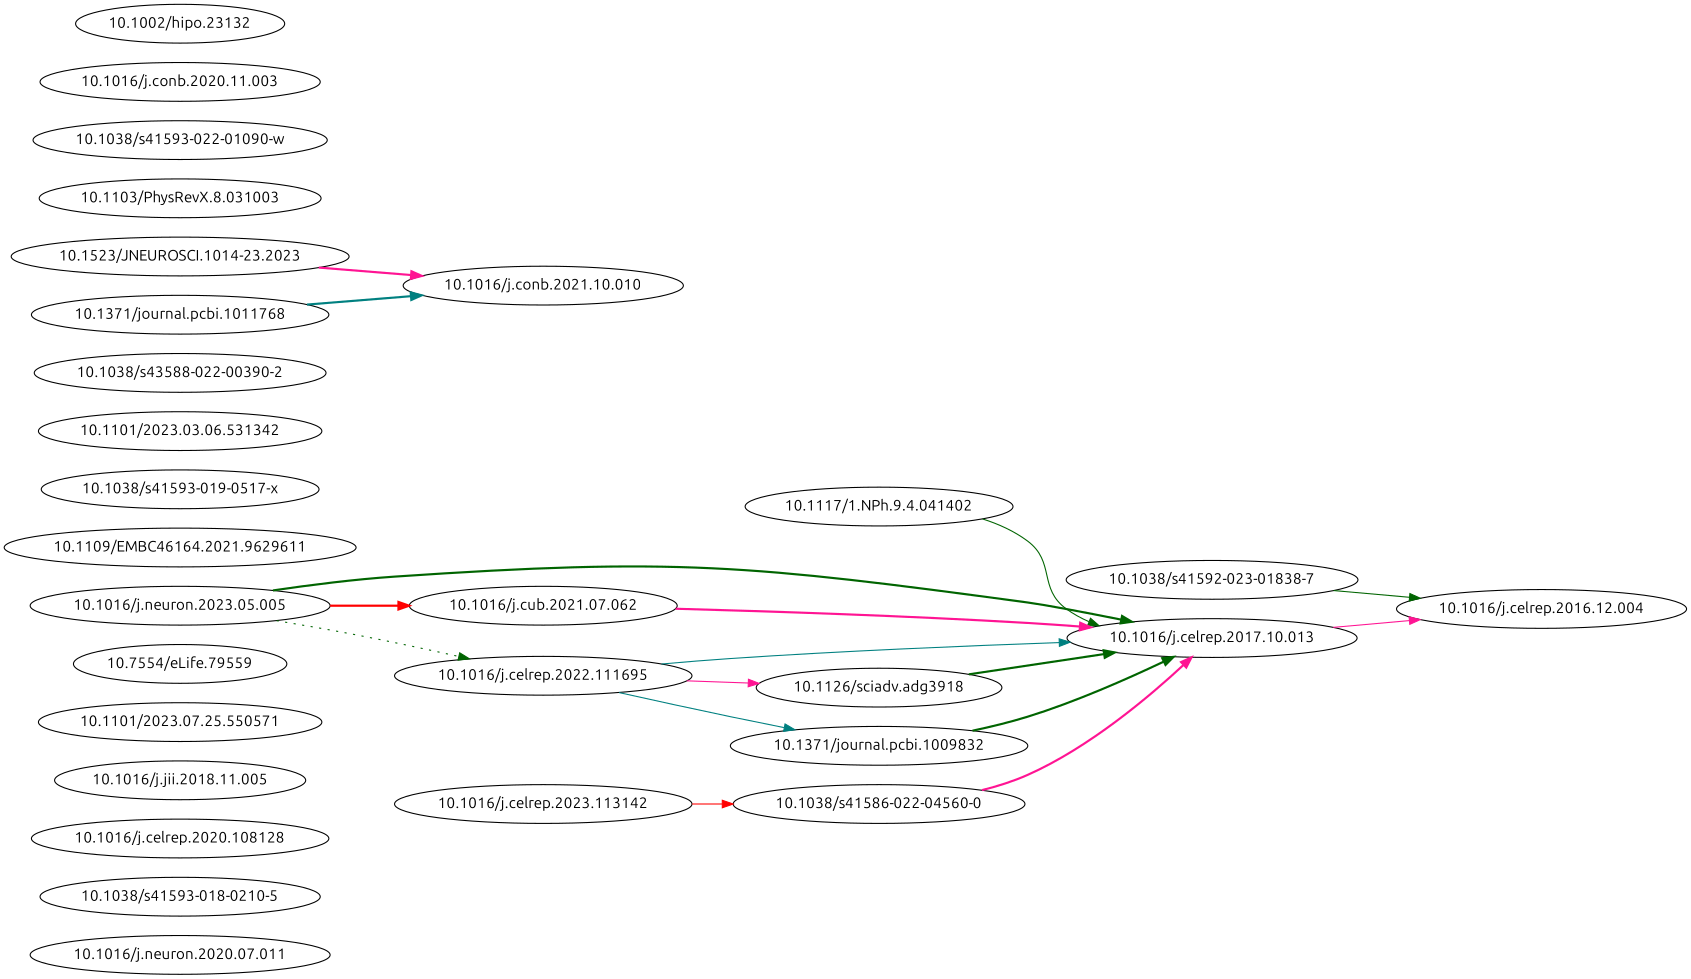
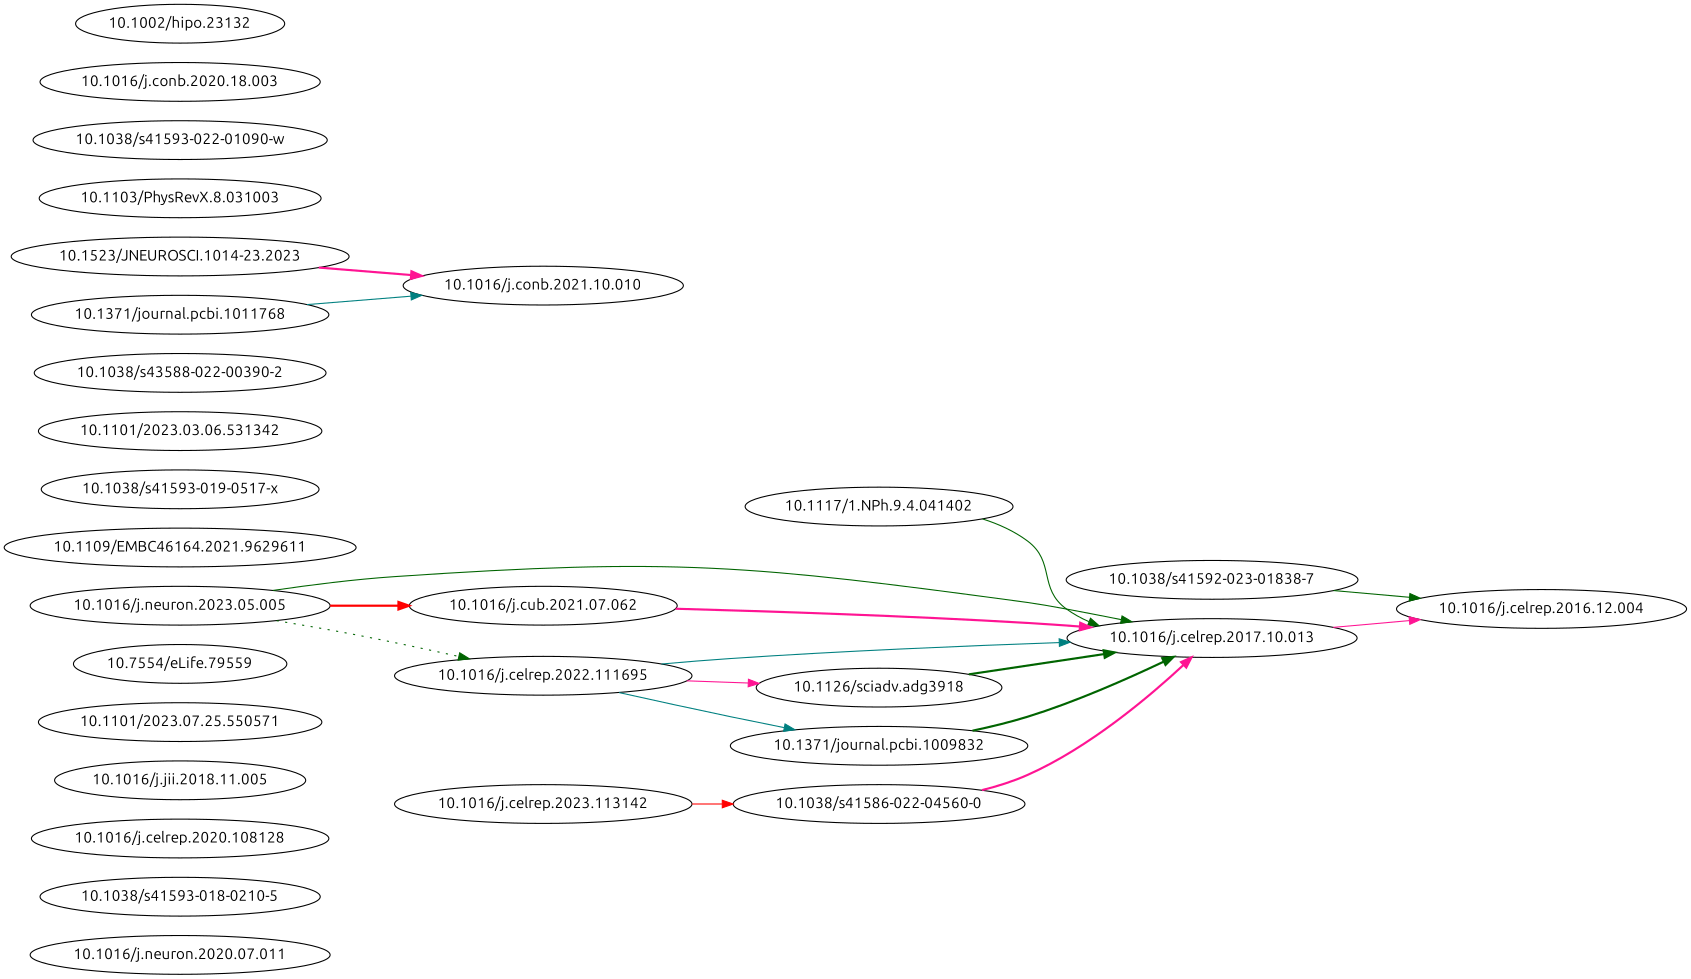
(180, 82) -> (180, 82)
(359, 300) -> (359, 300)
(698, 568) -> (698, 568)
